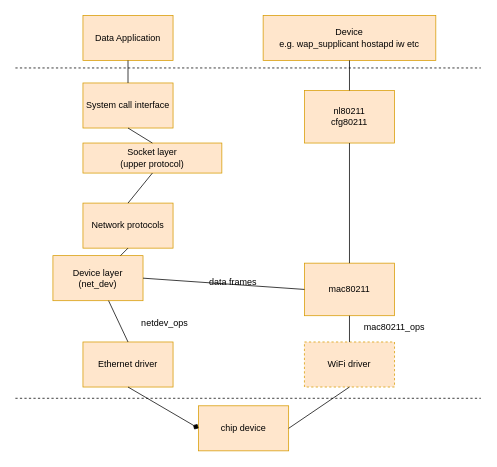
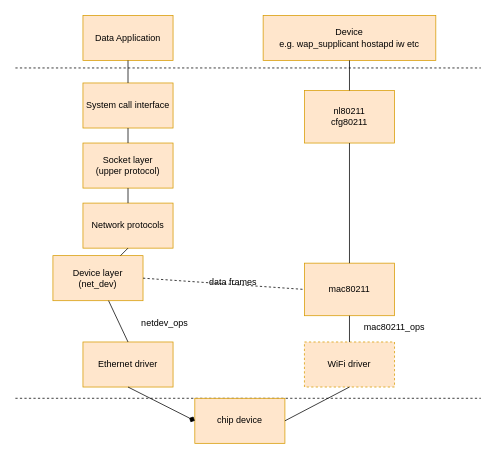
(152, 158) -> (128, 165)
(188, 281) -> (188, 281)
(243, 428) -> (240, 420)
